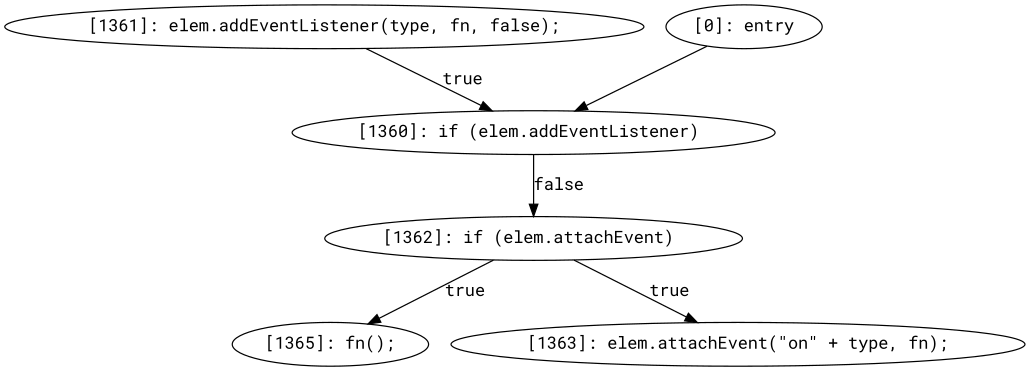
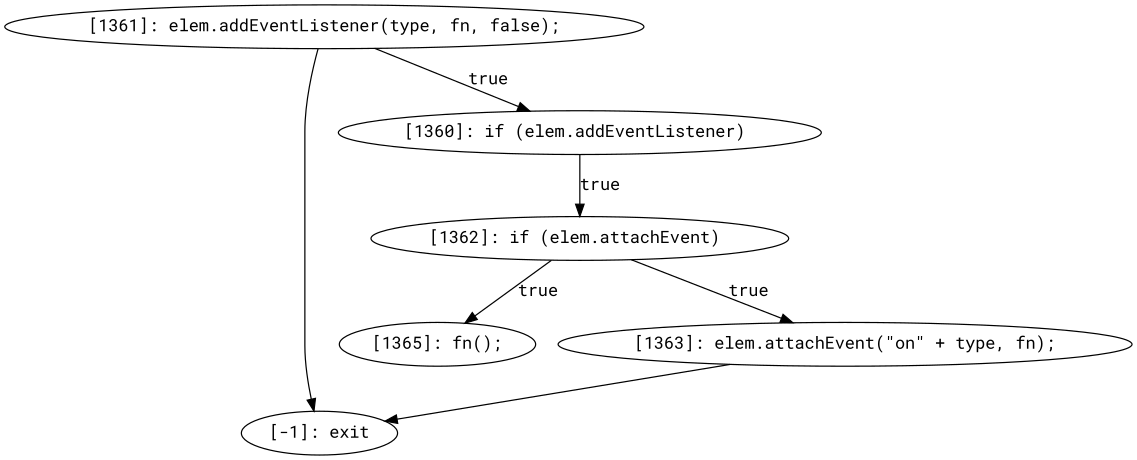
(744, 27) -> none
(559, 186) -> (601, 186)
none -> (319, 433)
